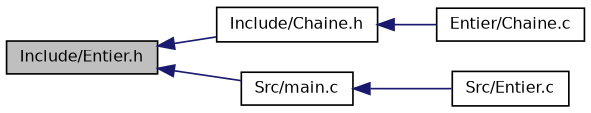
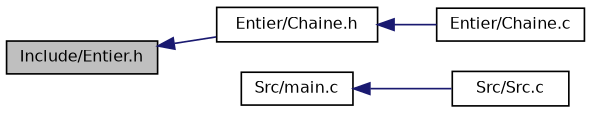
(297, 25) -> (297, 25)
(208, 76) -> none
(511, 89) -> (511, 89)
